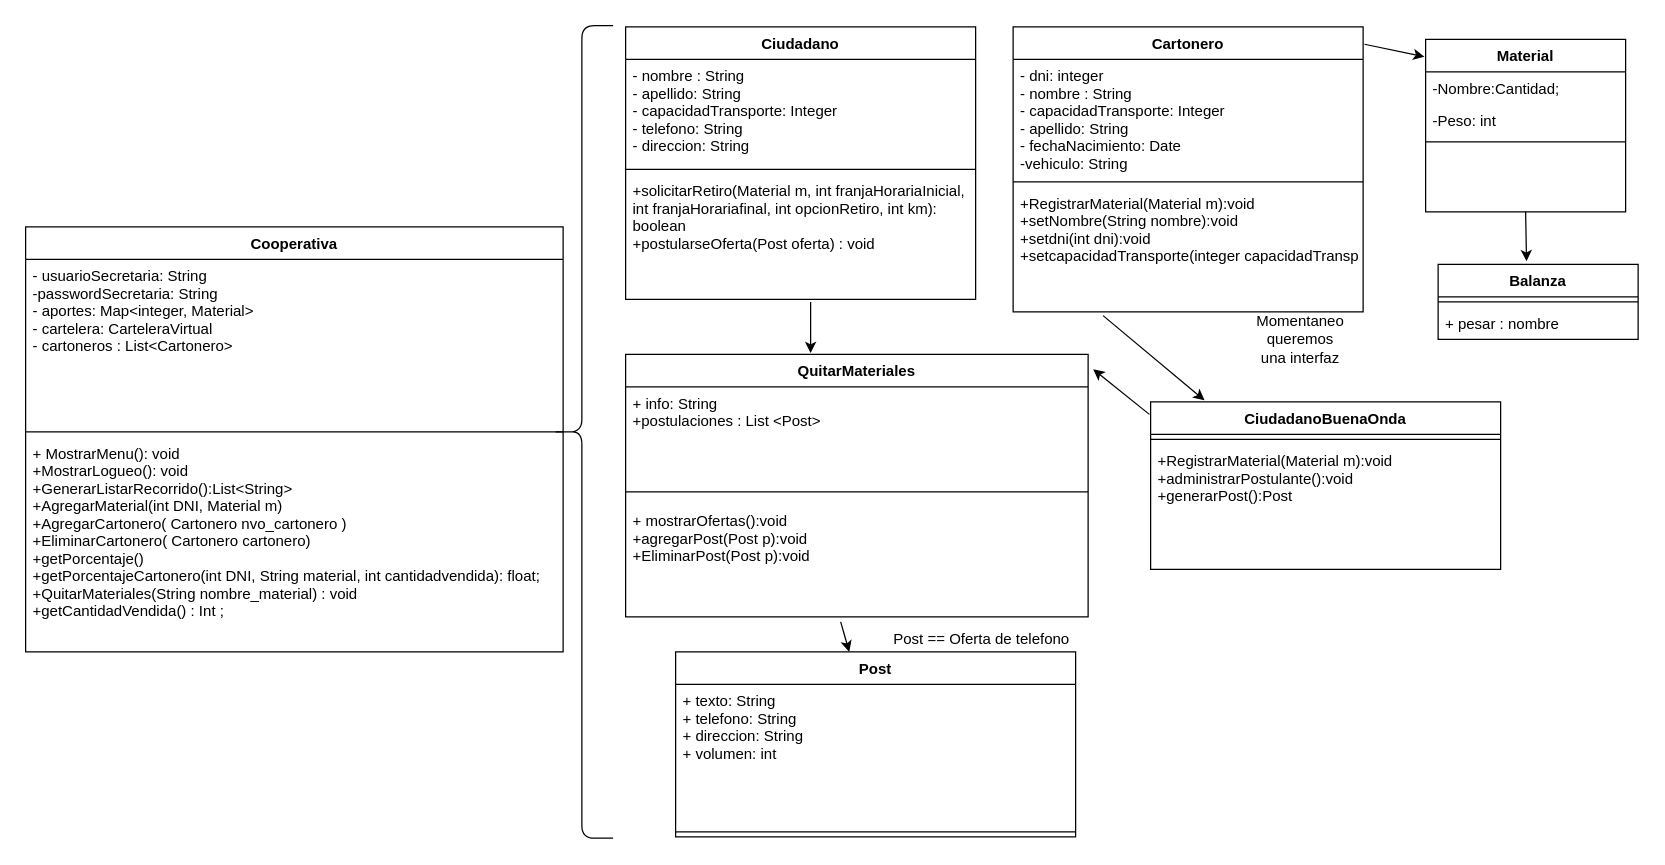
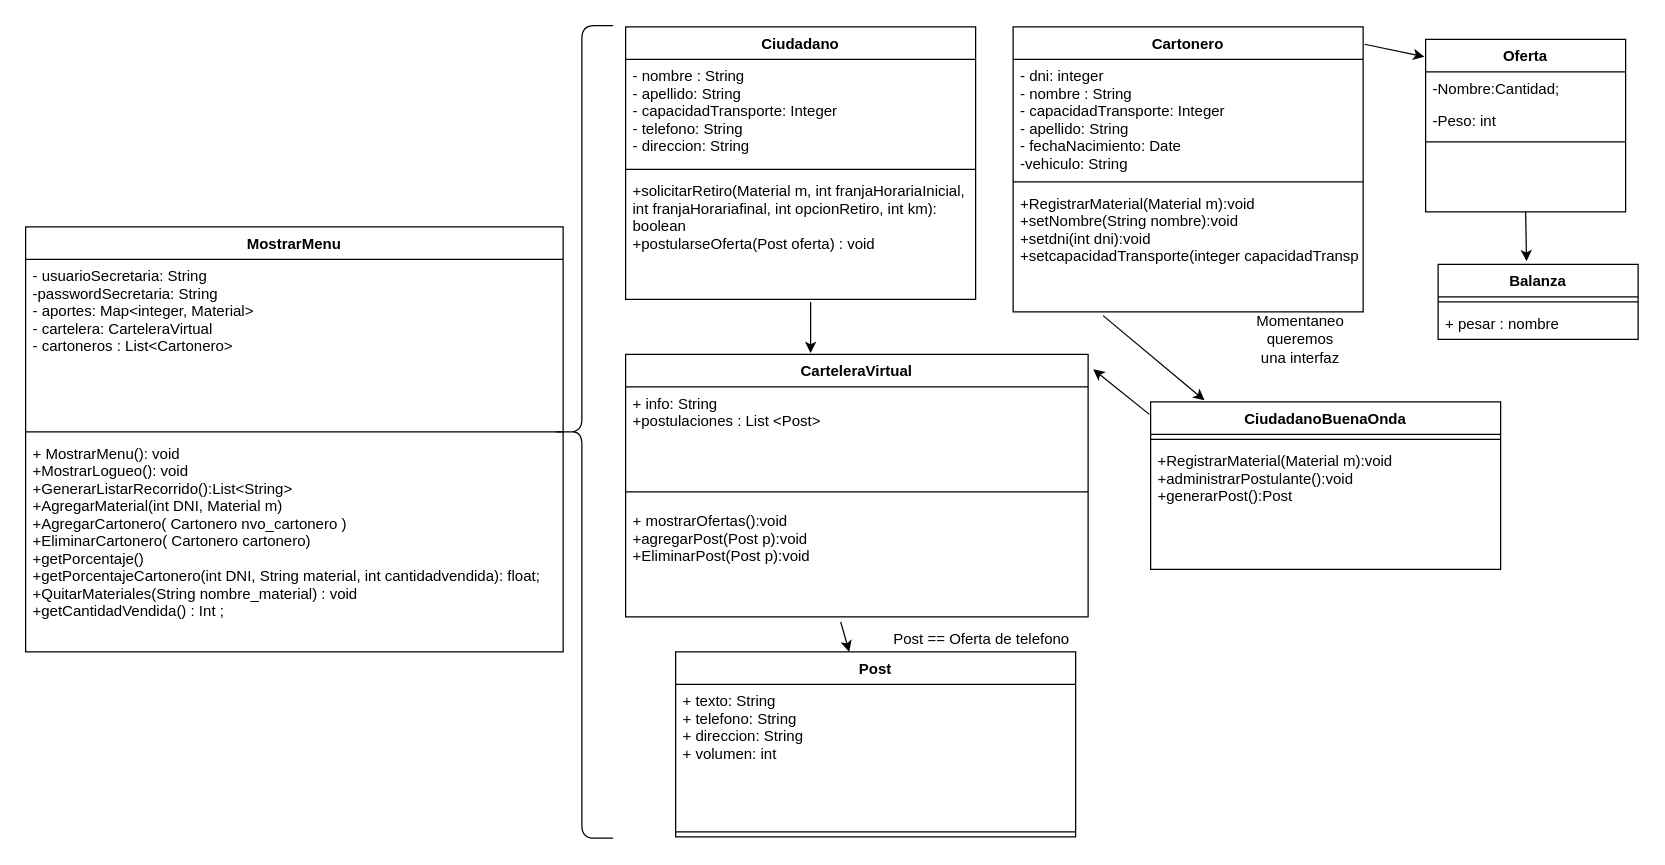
(1525, 56) -> (1525, 56)
(294, 244) -> (294, 244)
(856, 371) -> (856, 371)
